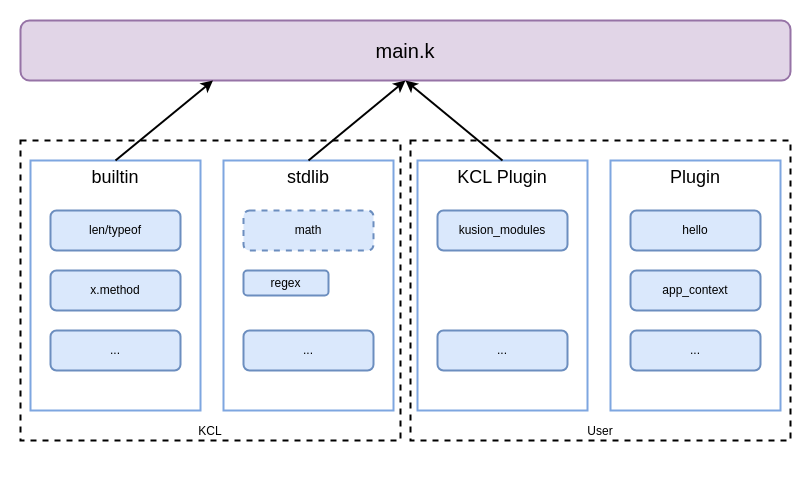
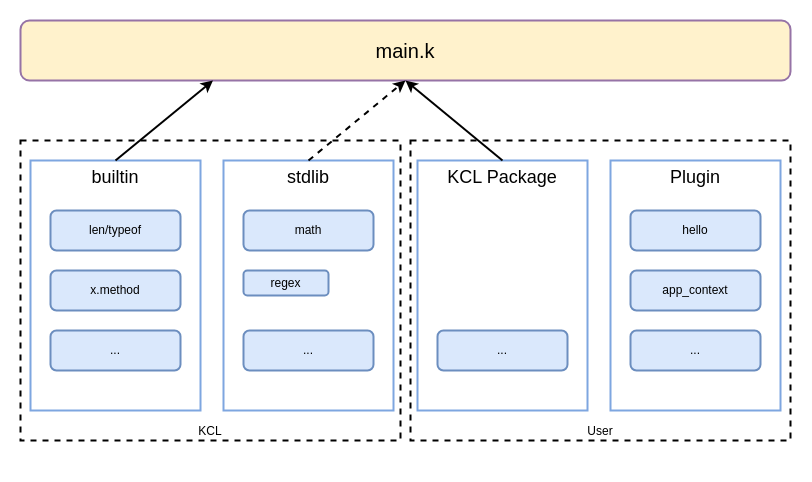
(406, 51) -> (406, 51)
(355, 122) -> (355, 122)
(503, 175) -> (503, 175)
(309, 231) -> (309, 231)
(503, 231) -> none
